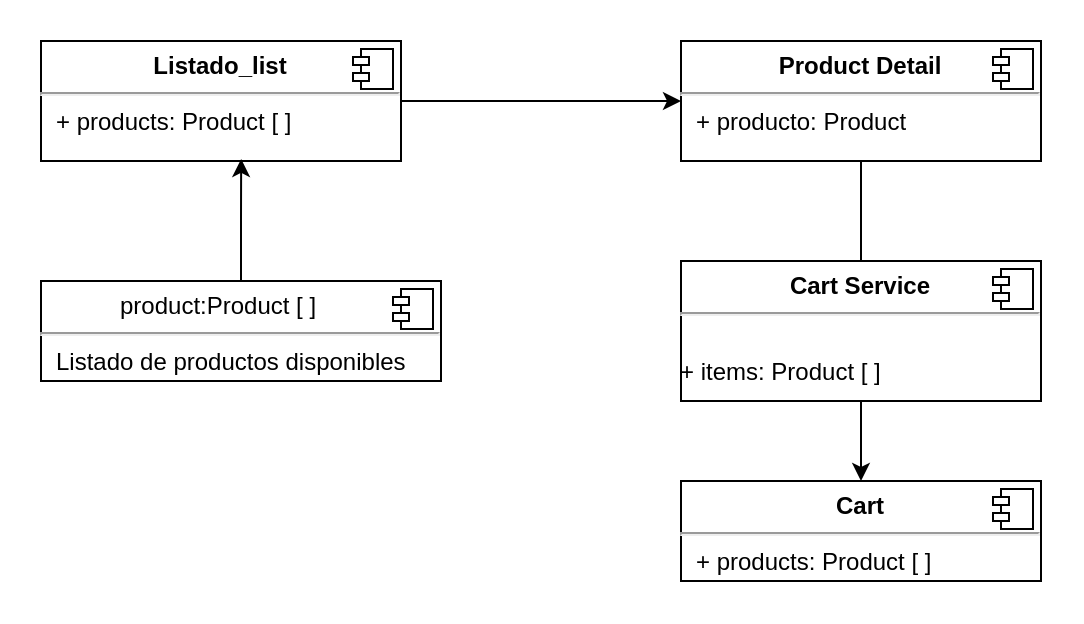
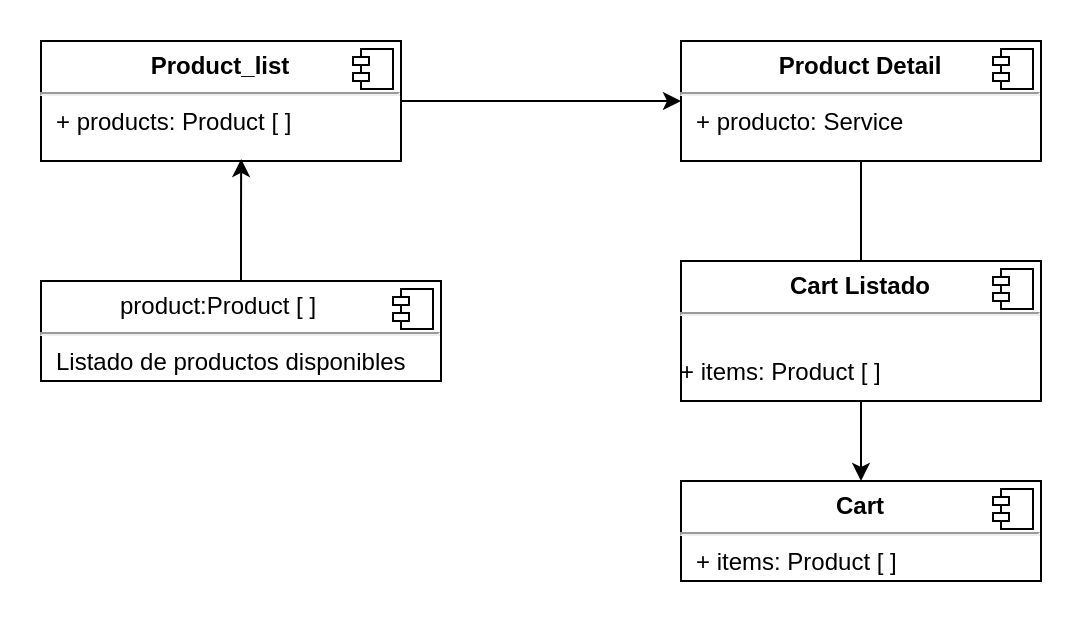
(183, 41) -> (183, 41)
(799, 41) -> (796, 41)
(797, 261) -> (797, 261)
(820, 481) -> (797, 481)
